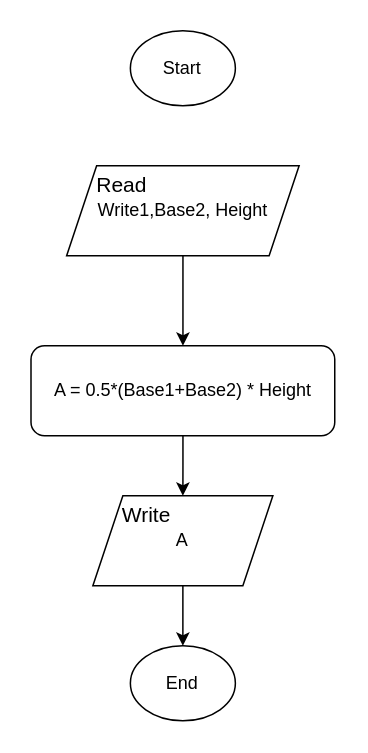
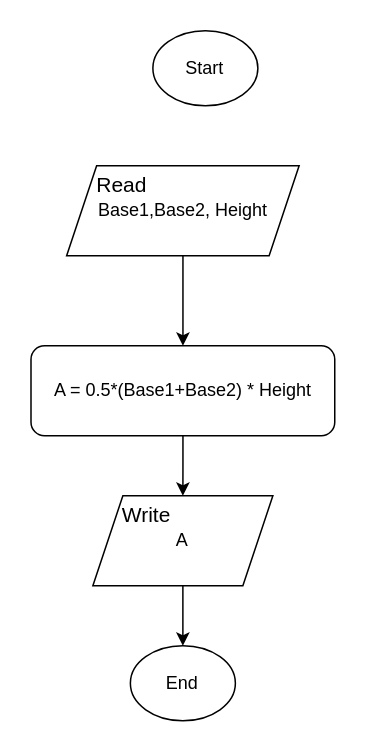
(183, 68) -> (205, 68)
(183, 211) -> (183, 211)
